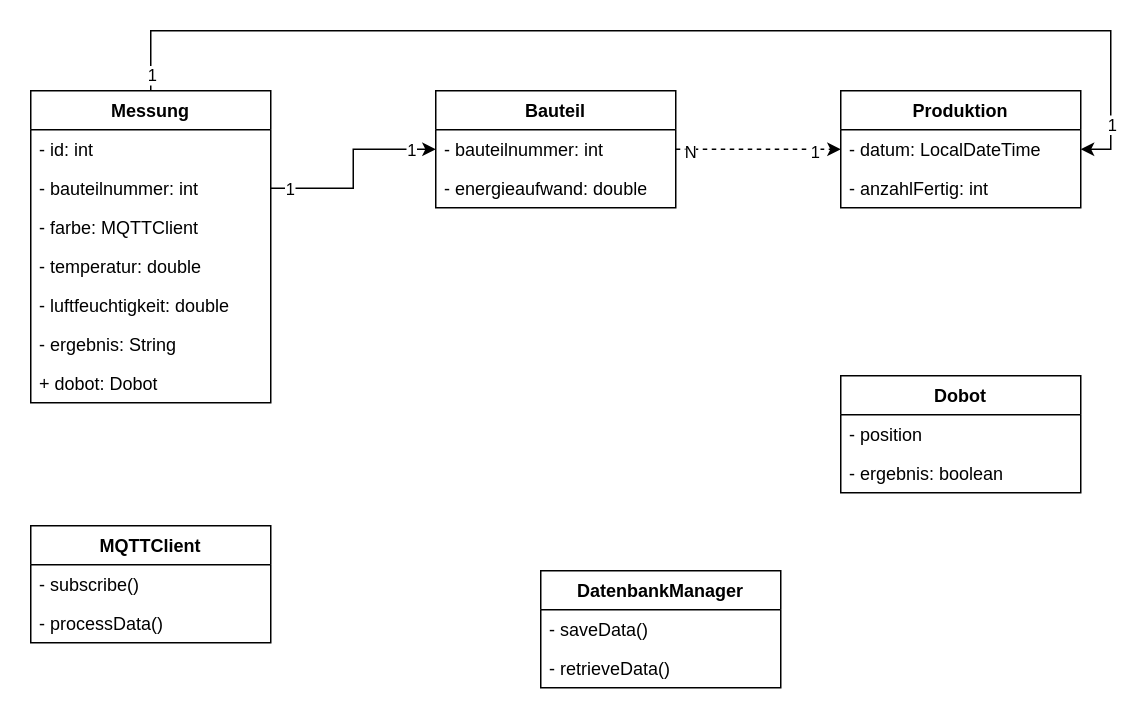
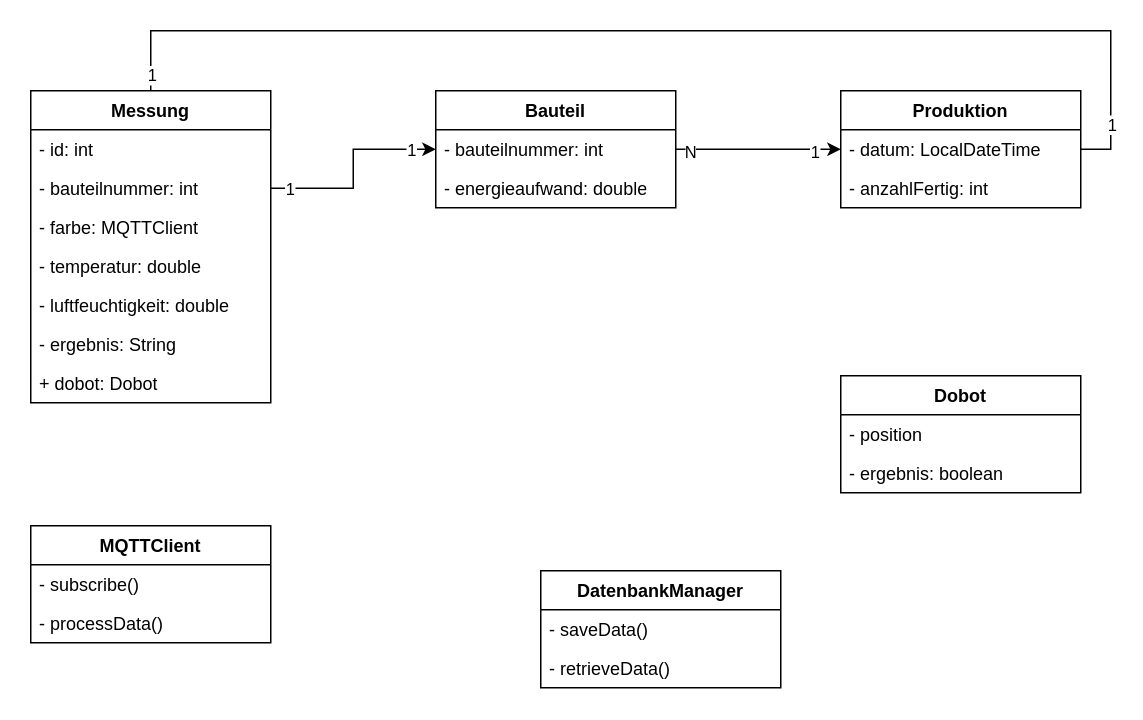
(753, 149) -> (753, 149)
(1092, 149) -> (1088, 149)
